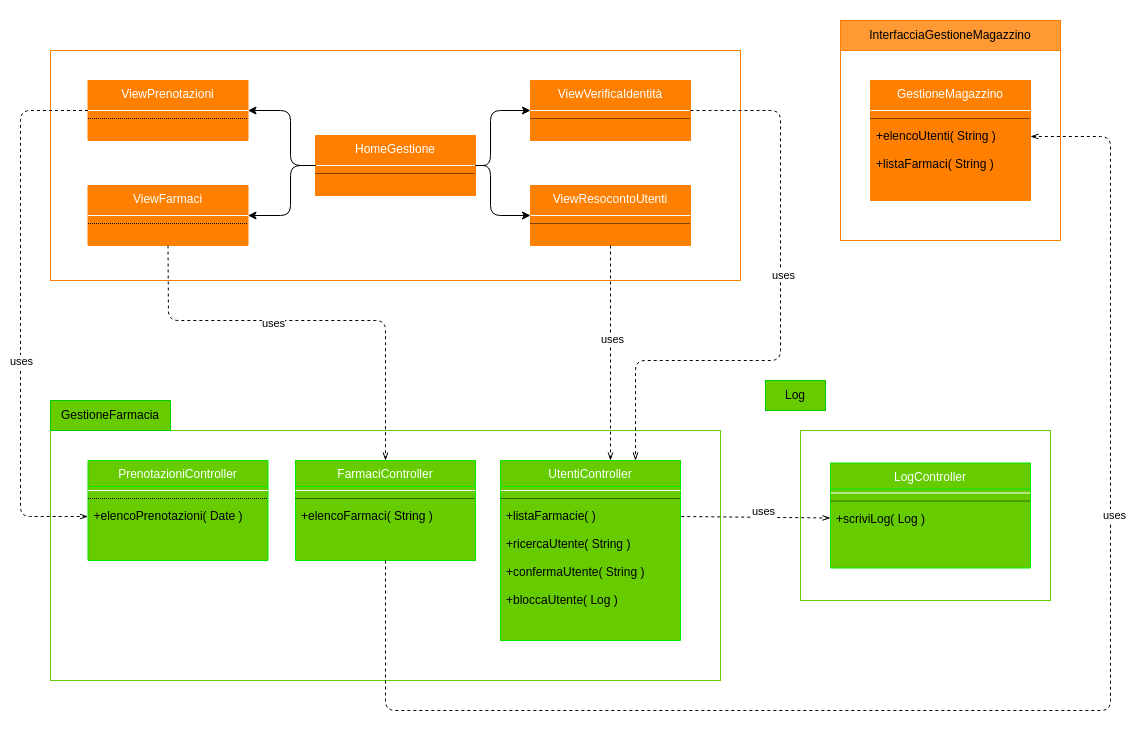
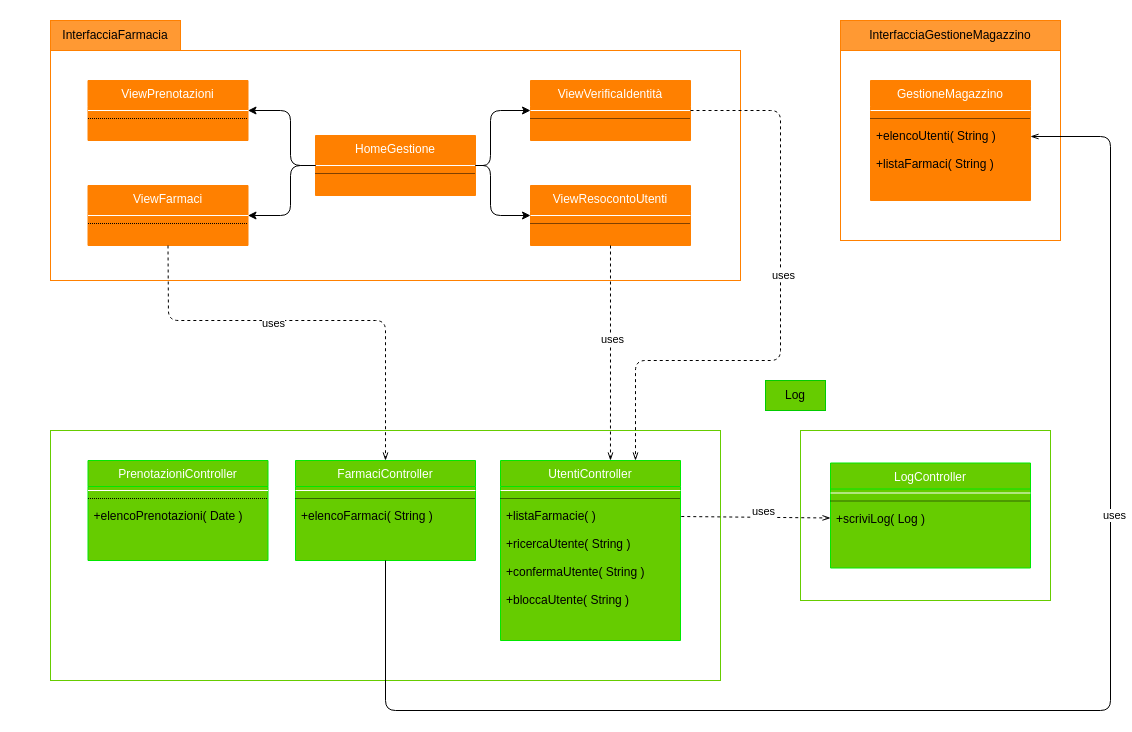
none -> (116, 36)
(21, 313) -> none
(111, 416) -> none
(569, 600) -> (577, 600)
(769, 711) -> (769, 711)
